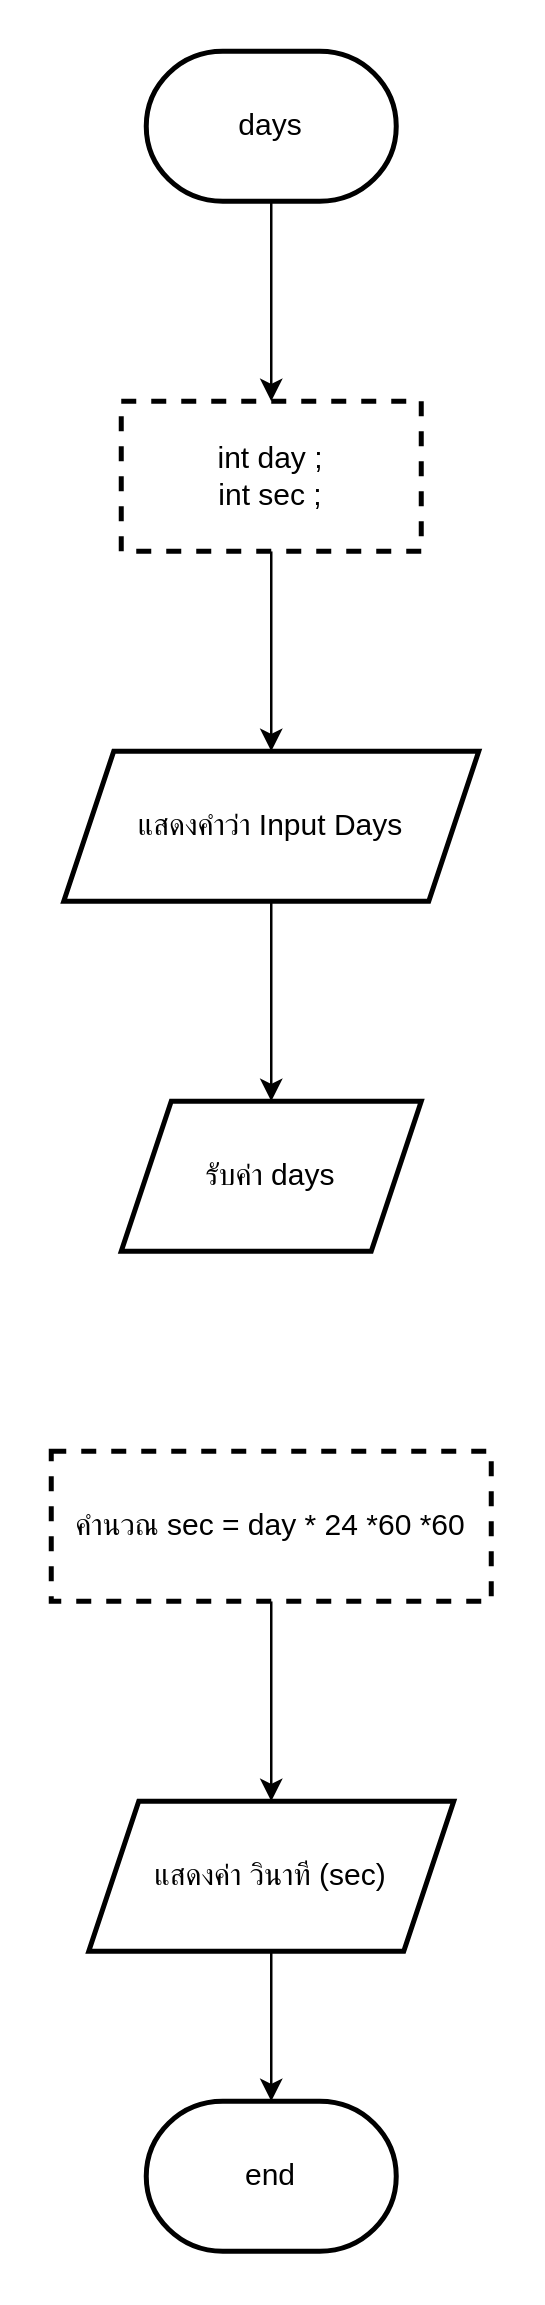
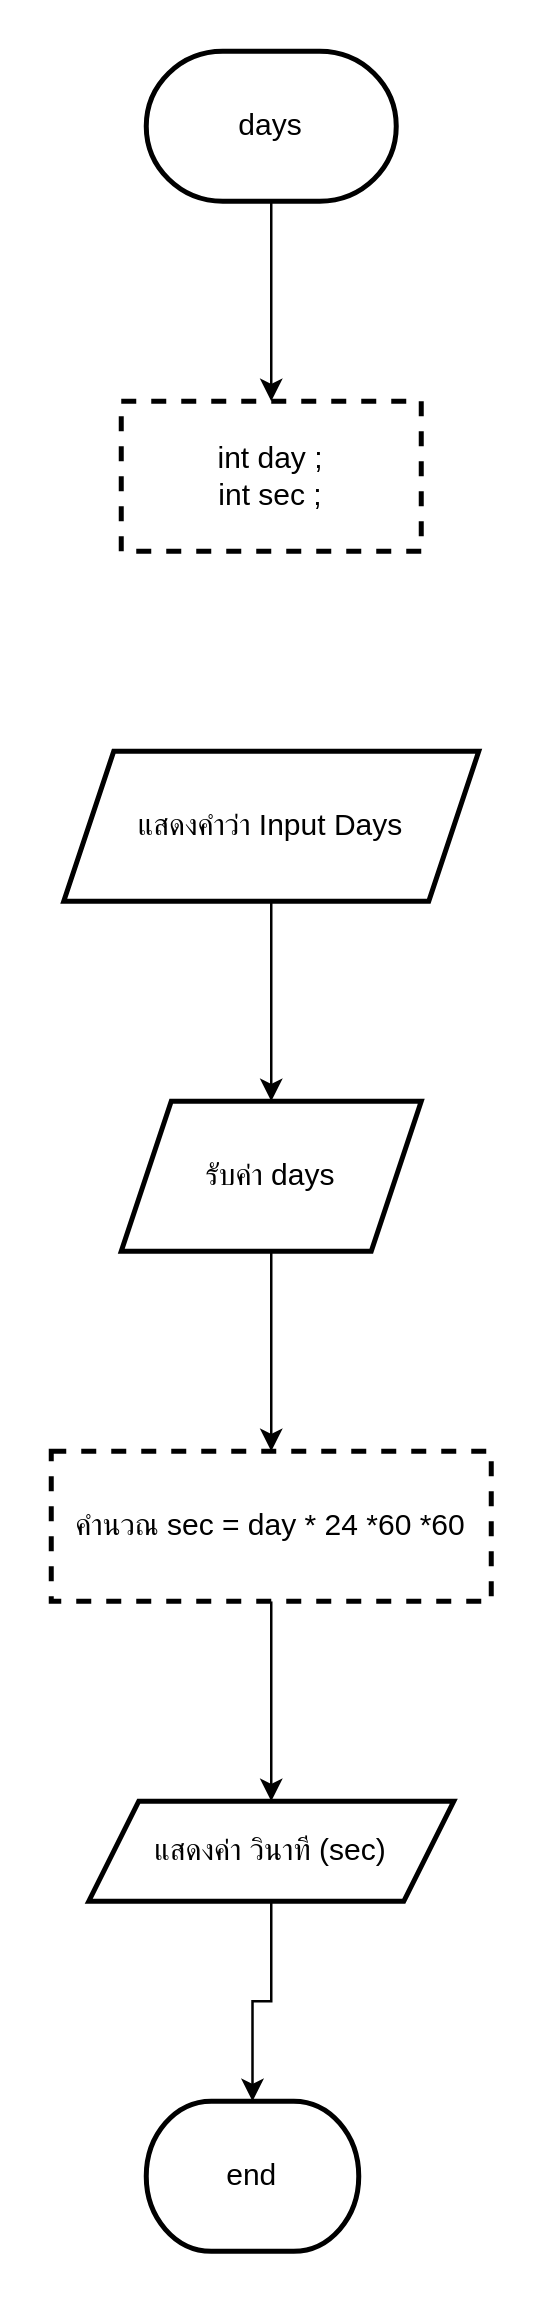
(271, 643) -> none
none -> (271, 1343)
(271, 1876) -> (271, 1851)
(271, 2176) -> (253, 2176)
